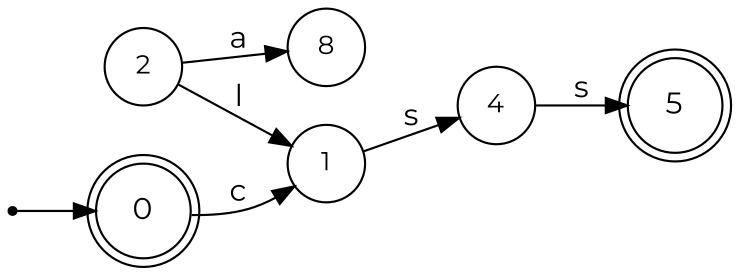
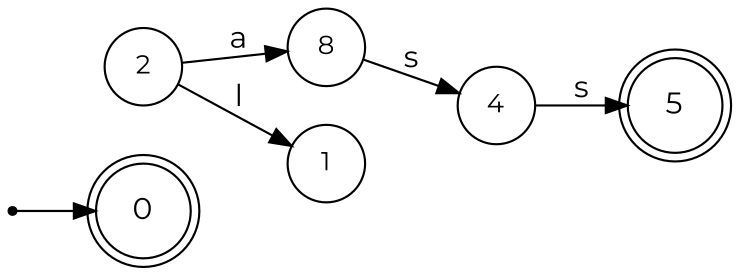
(401, 138) -> (401, 73)
(235, 212) -> none
